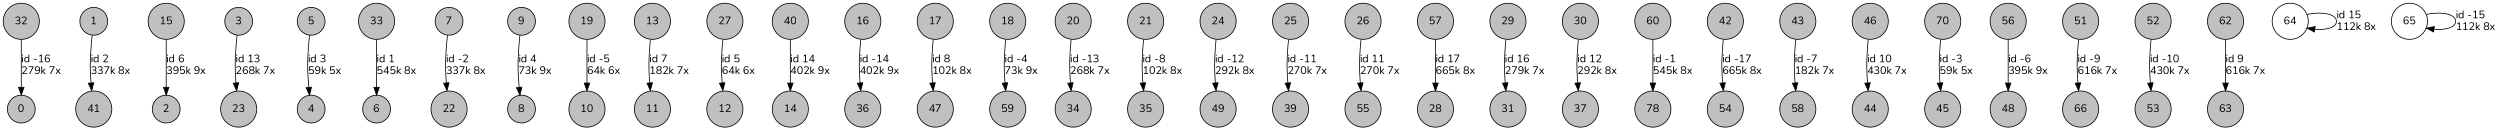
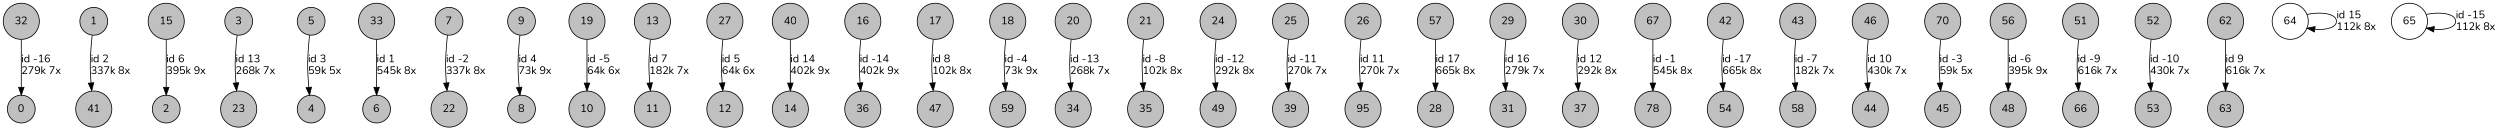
(1653, 21) -> (1653, 21)
(1363, 109) -> (1363, 109)
